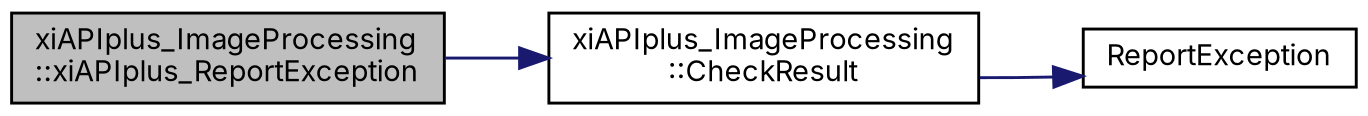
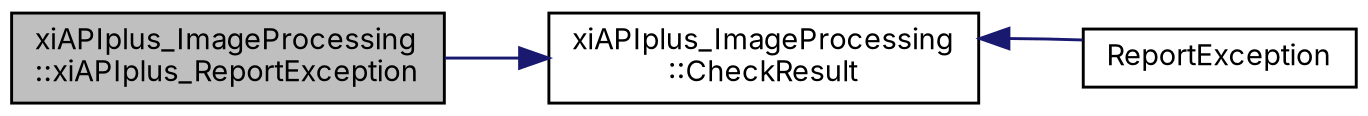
(1017, 78) -> (1046, 39)
